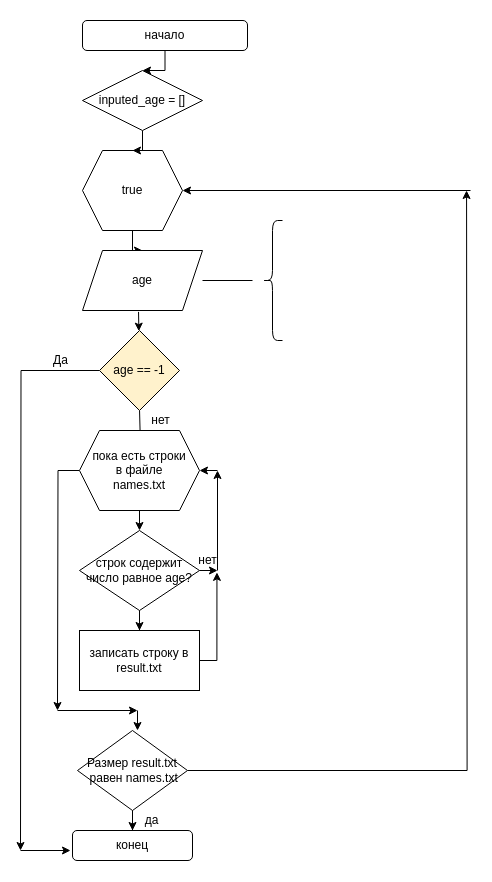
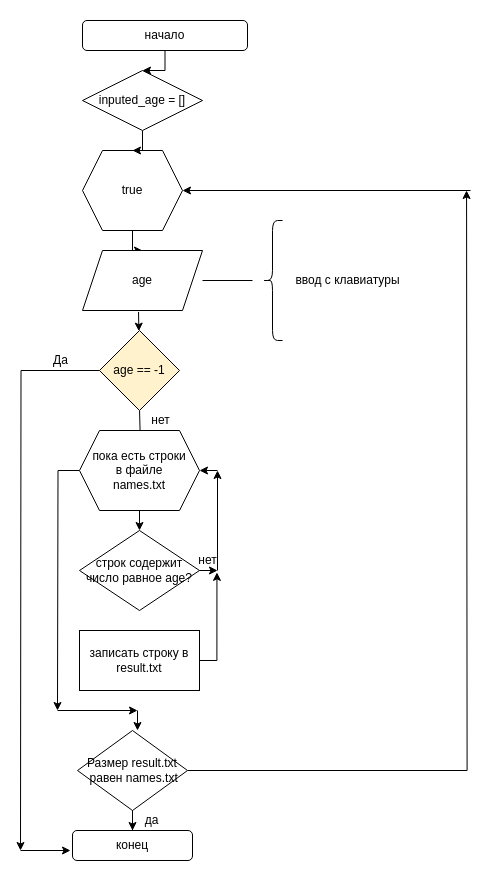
none -> (348, 281)
(140, 625) -> none
